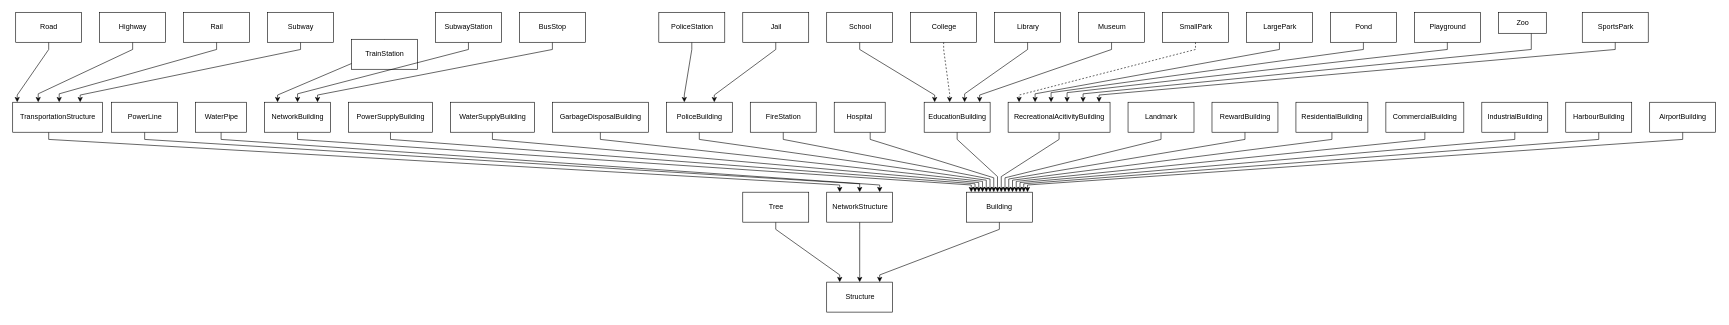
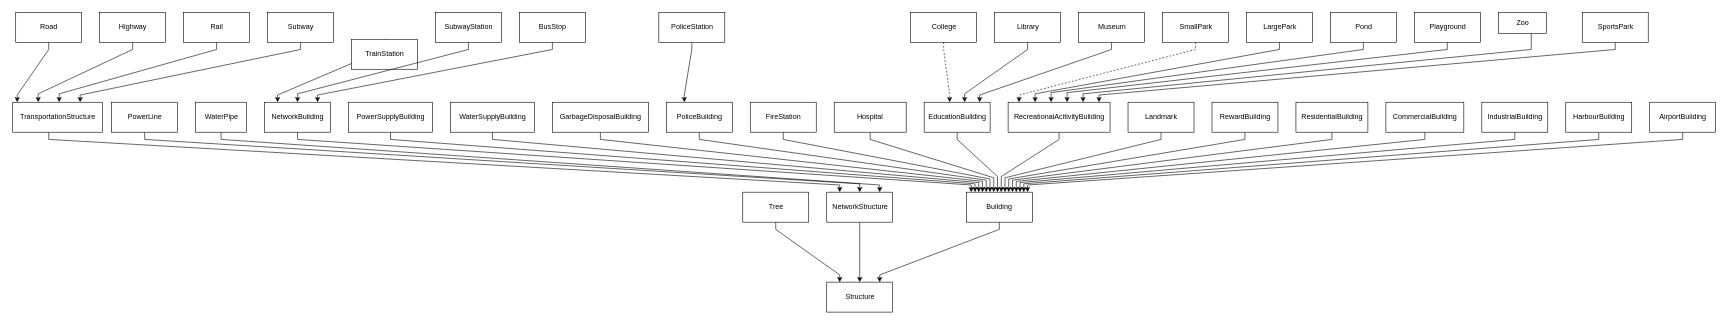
(776, 27) -> none
(860, 27) -> none
(747, 71) -> none
(895, 71) -> none
(860, 117) -> (870, 117)
